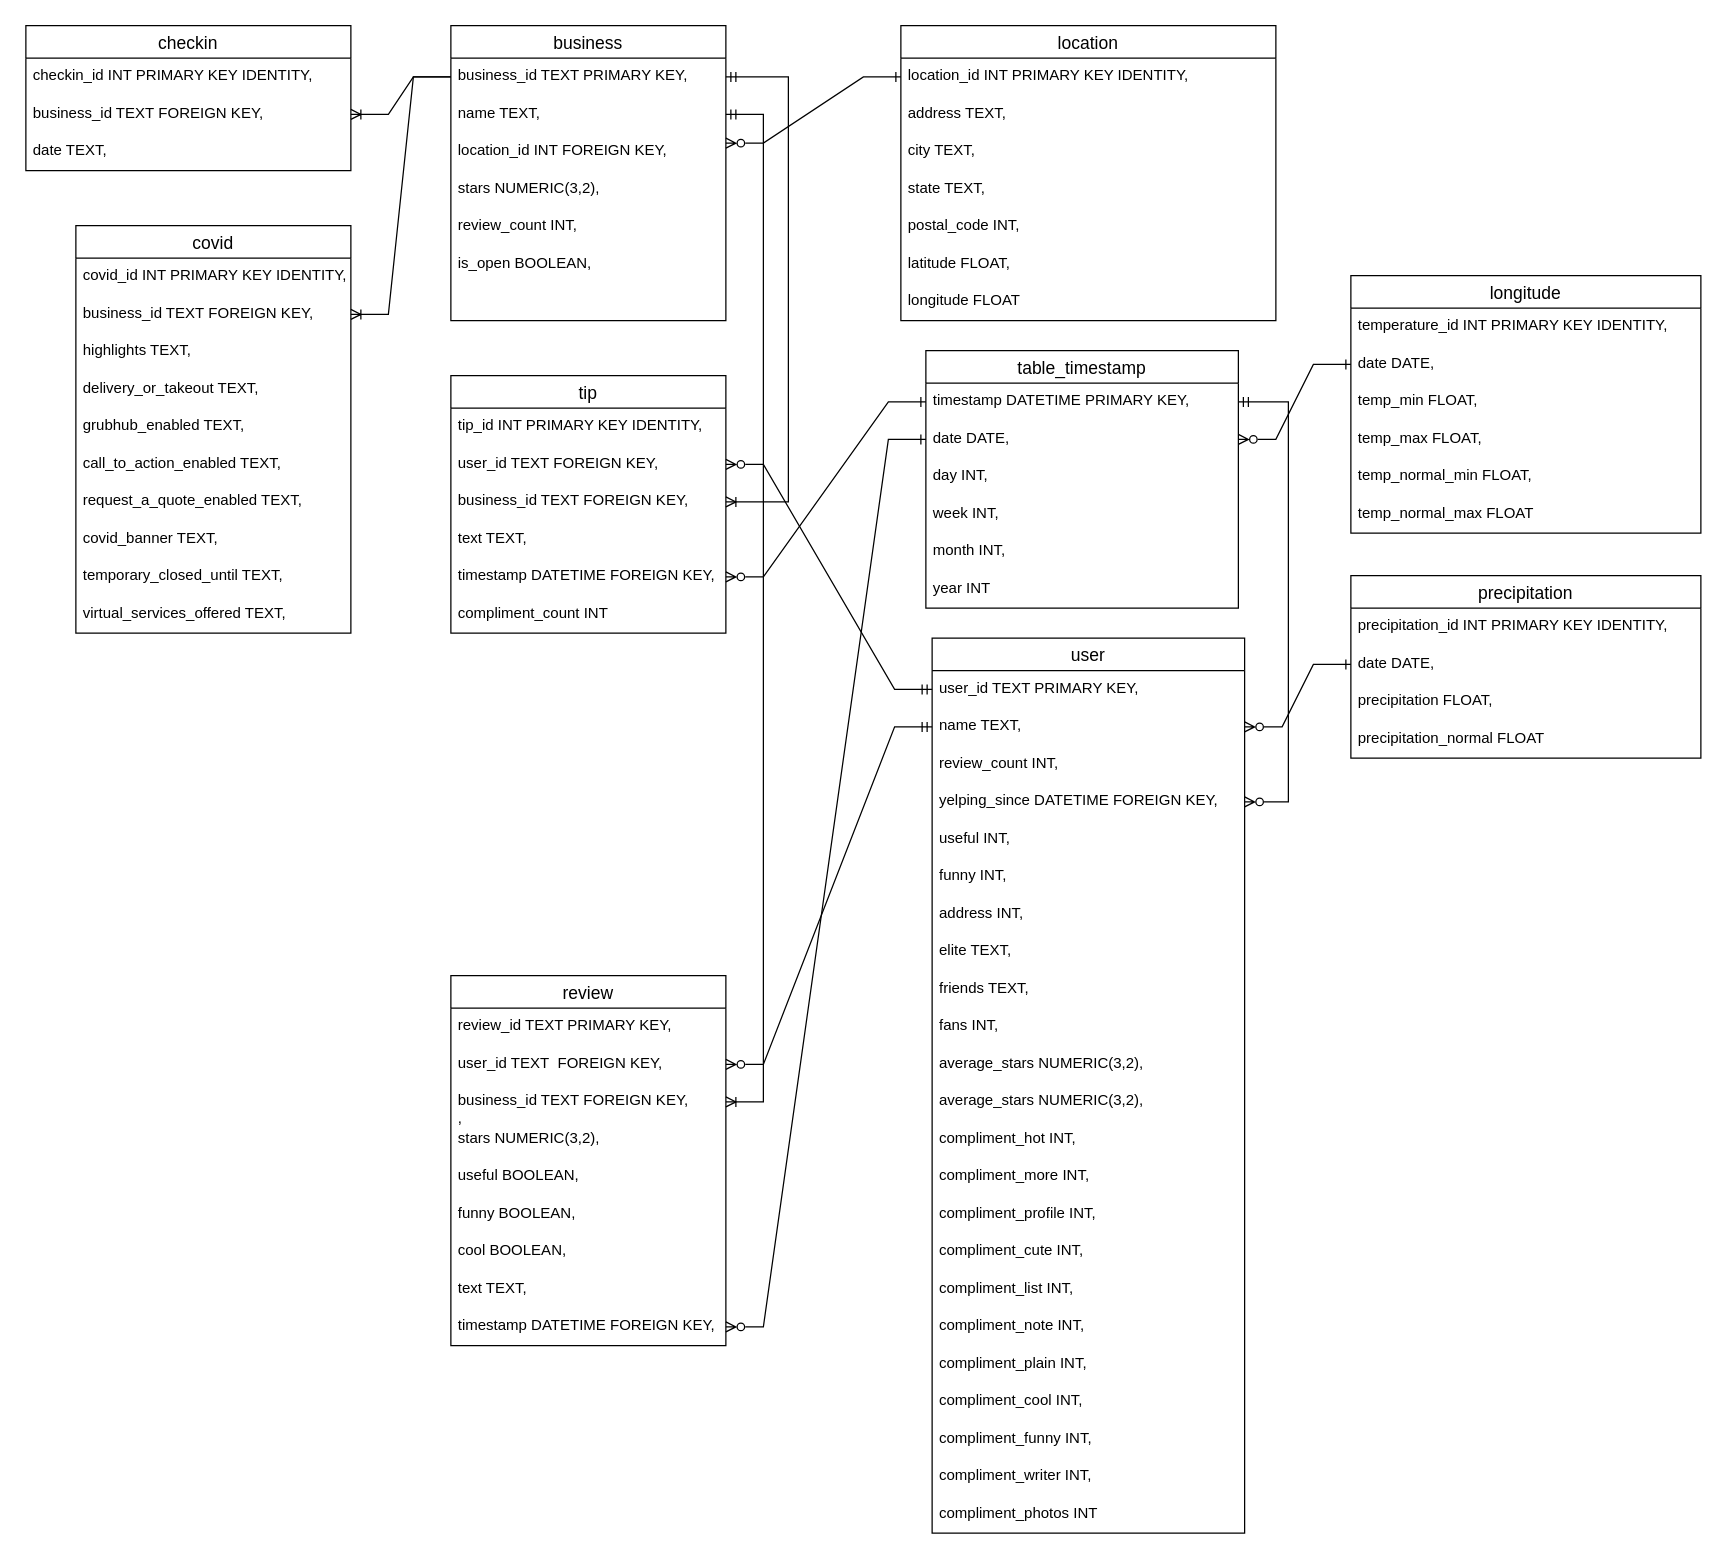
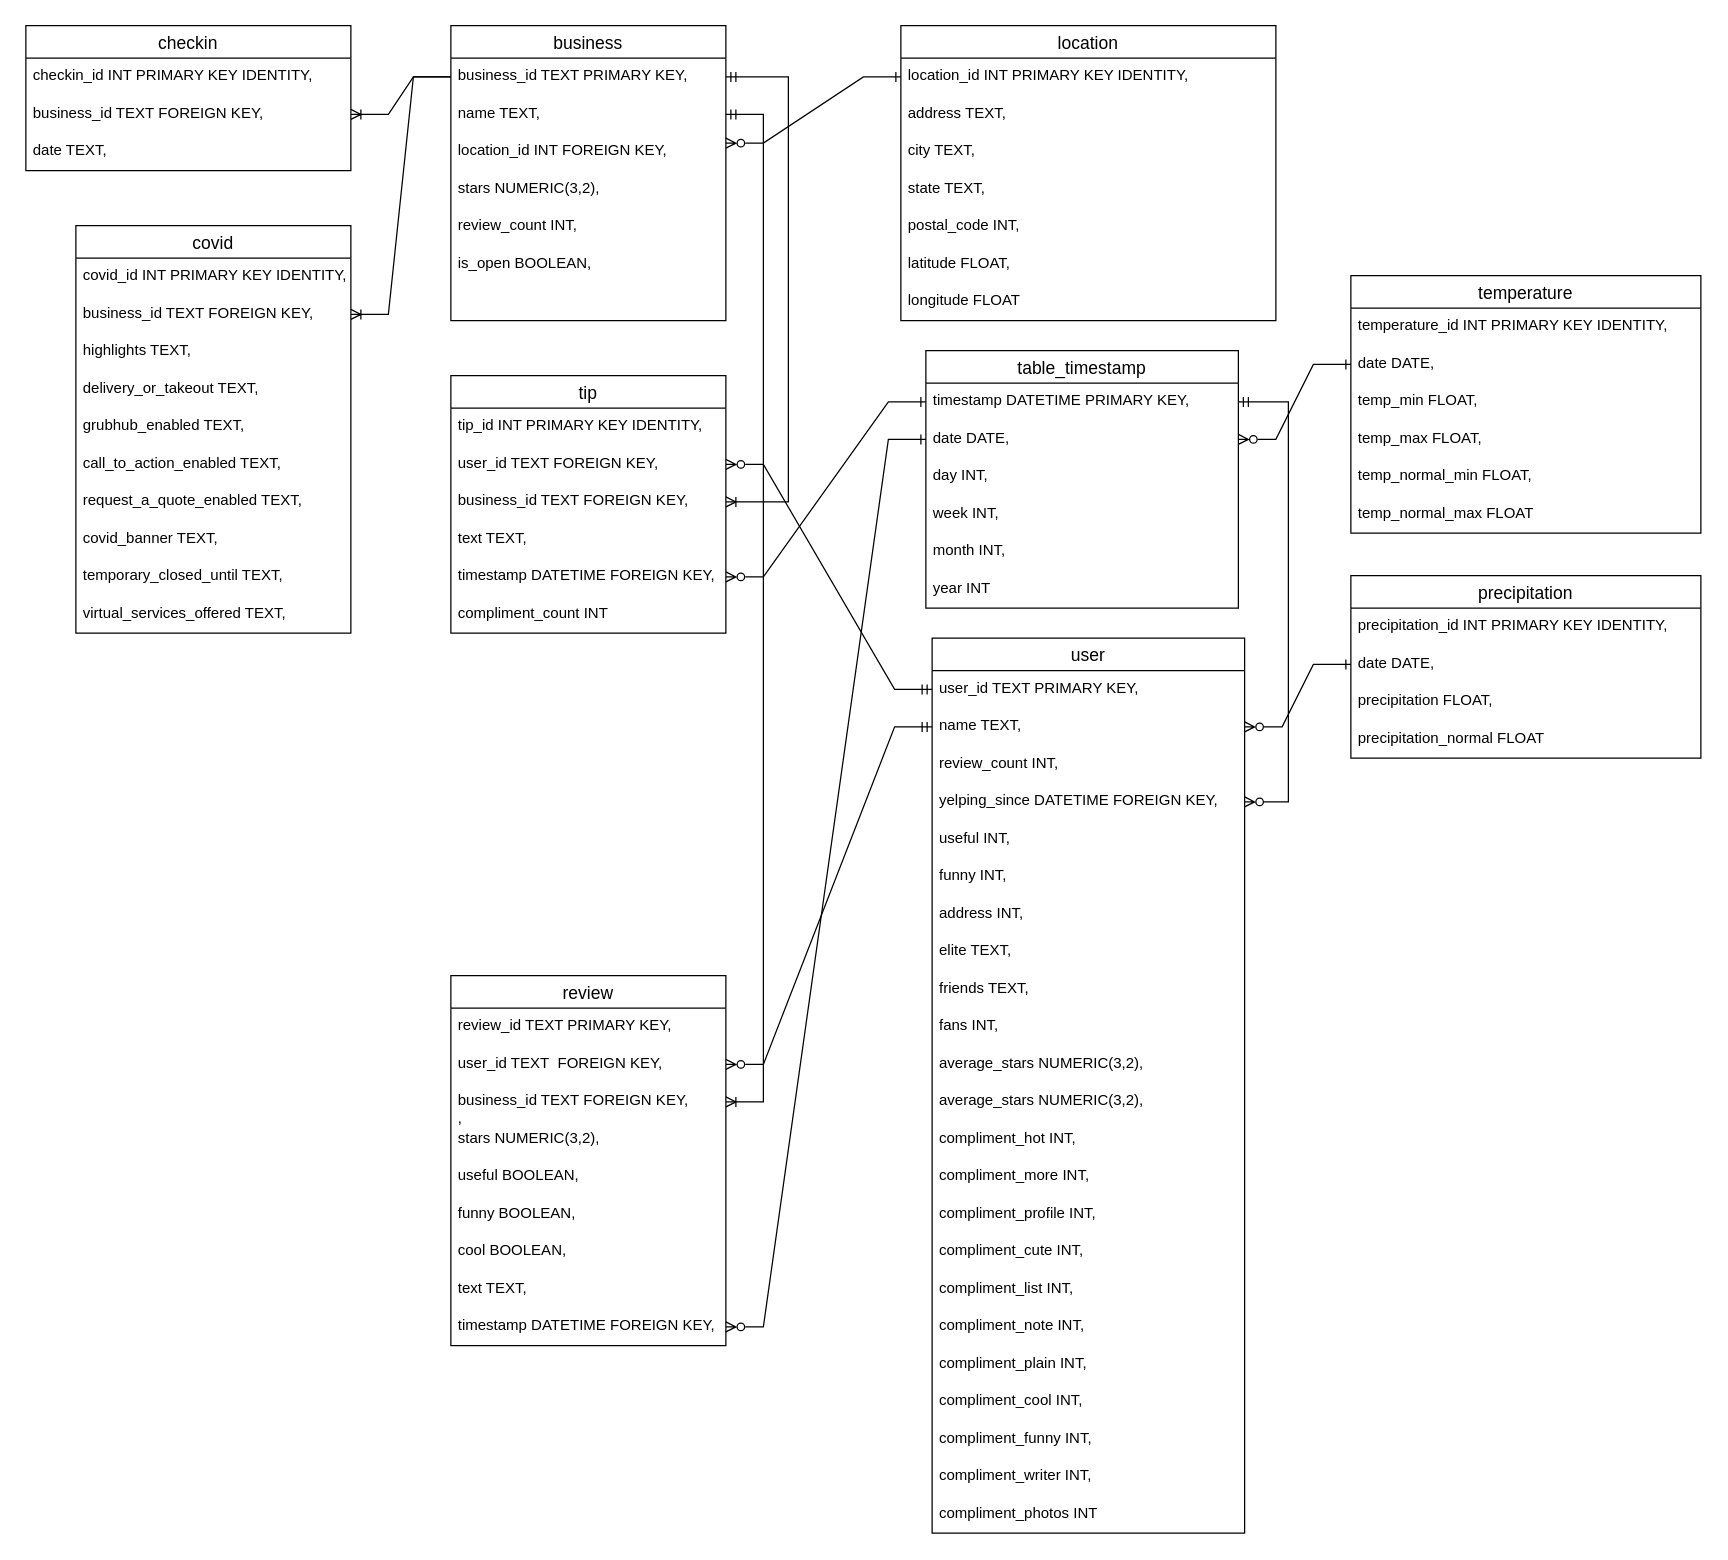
(1525, 293) -> (1525, 293)
